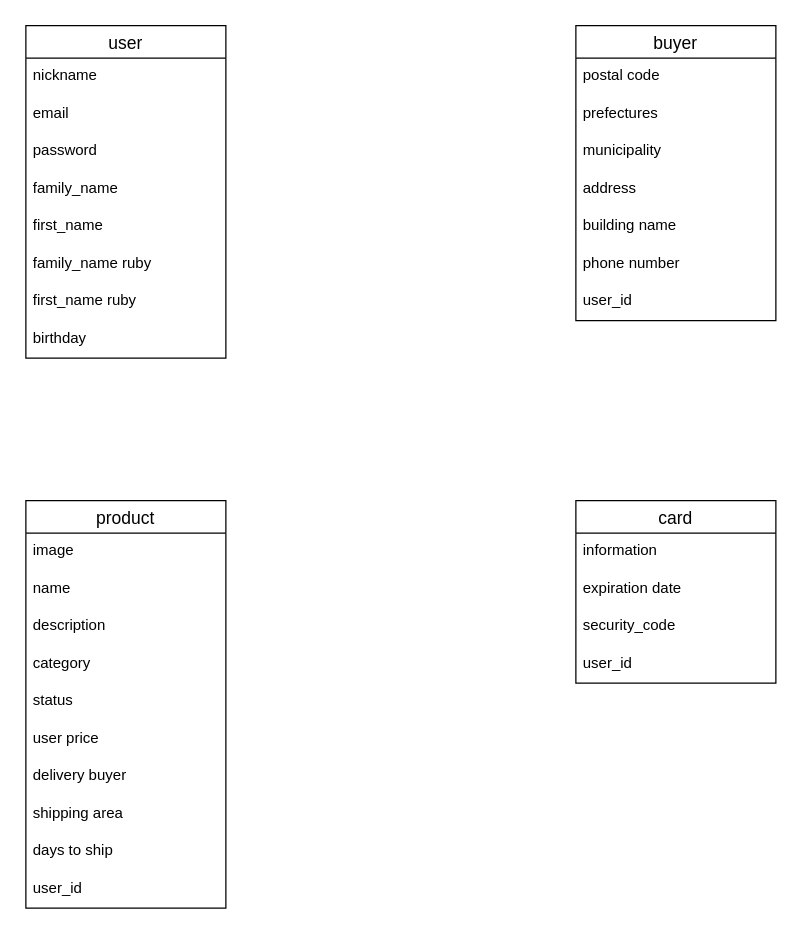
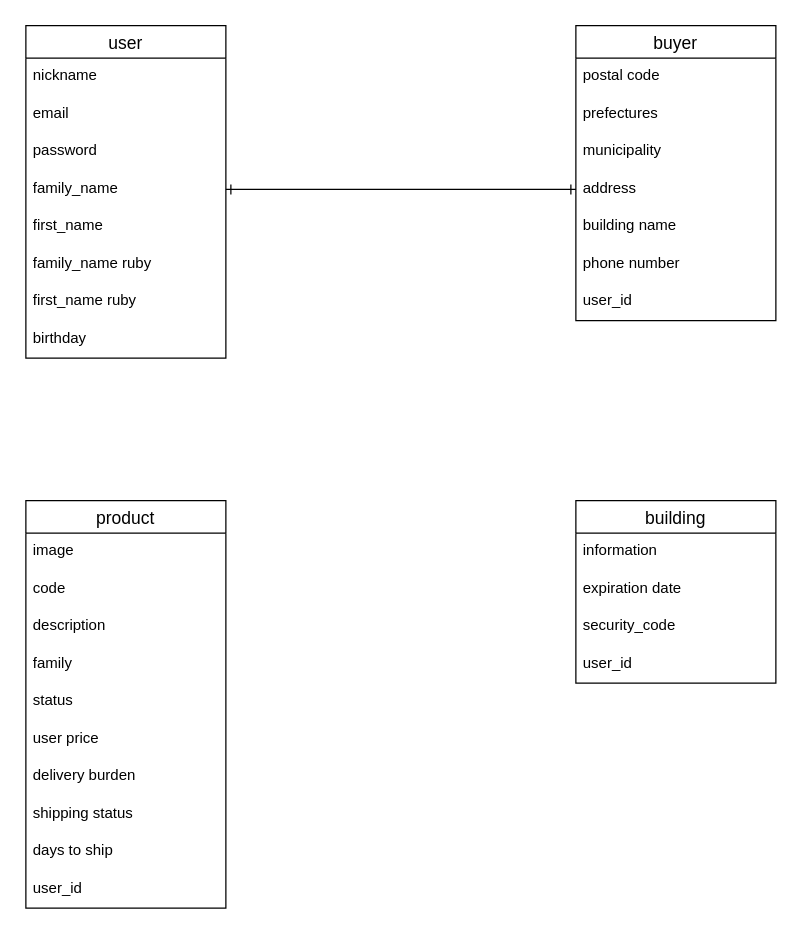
none -> (400, 189)
(675, 518) -> (675, 518)
(49, 588) -> (49, 588)
(66, 663) -> (54, 663)
(85, 775) -> (90, 775)
(81, 813) -> (90, 813)
